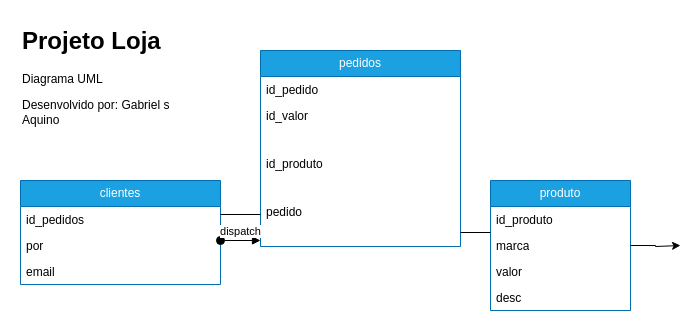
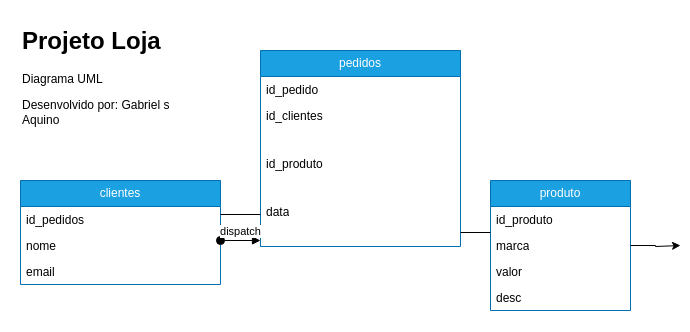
(290, 117) -> (299, 117)
(285, 213) -> (280, 213)
(37, 247) -> (40, 247)
